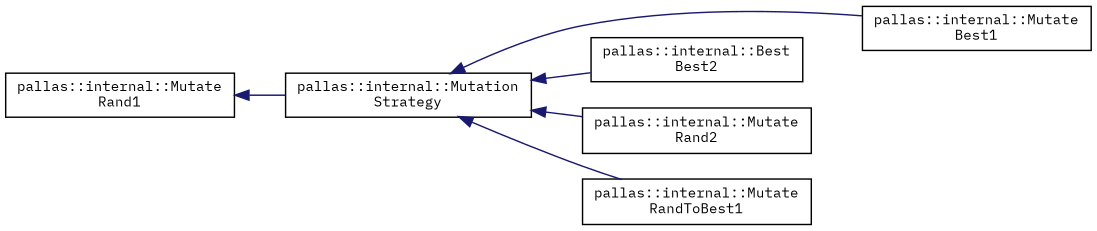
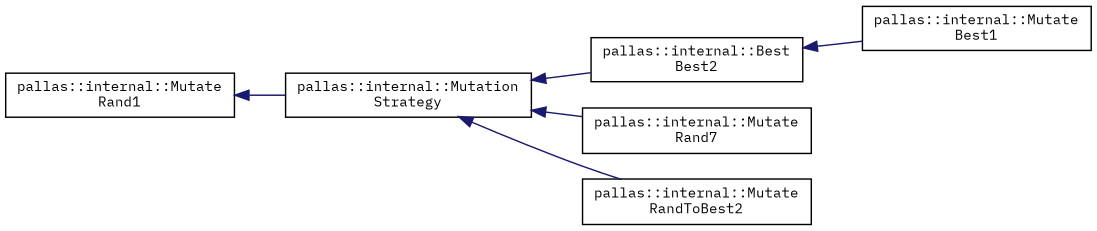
(659, 15) -> (840, 44)
(697, 131) -> (697, 131)
(697, 202) -> (697, 202)
